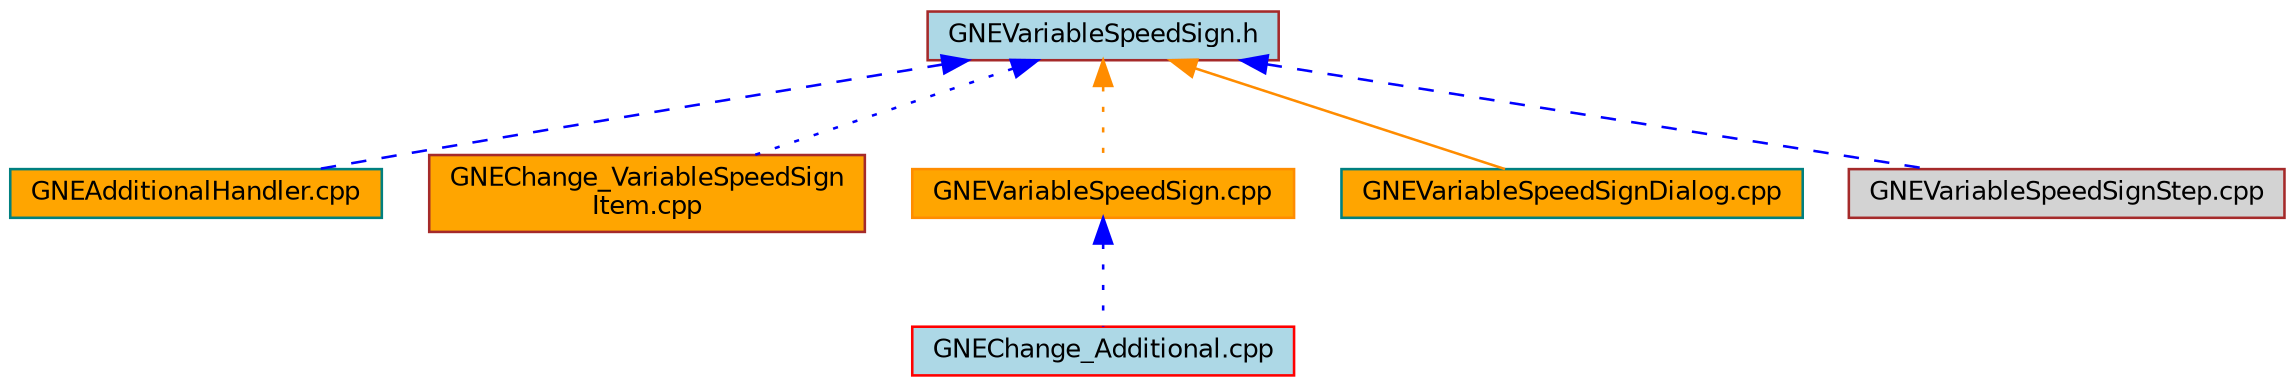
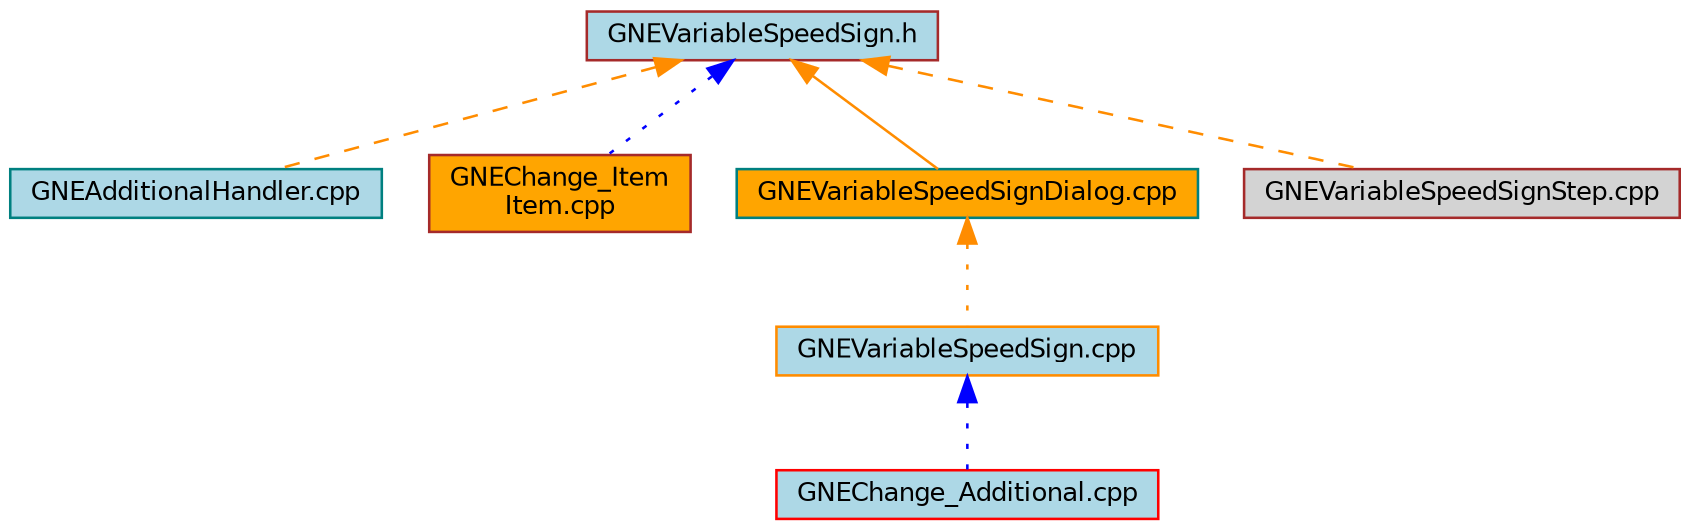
(630, 116) -> (466, 118)
(1598, 117) -> (1125, 117)
(1103, 128) -> (967, 285)
(196, 193) -> (196, 193)
(647, 193) -> (560, 193)
(1103, 193) -> (967, 351)
